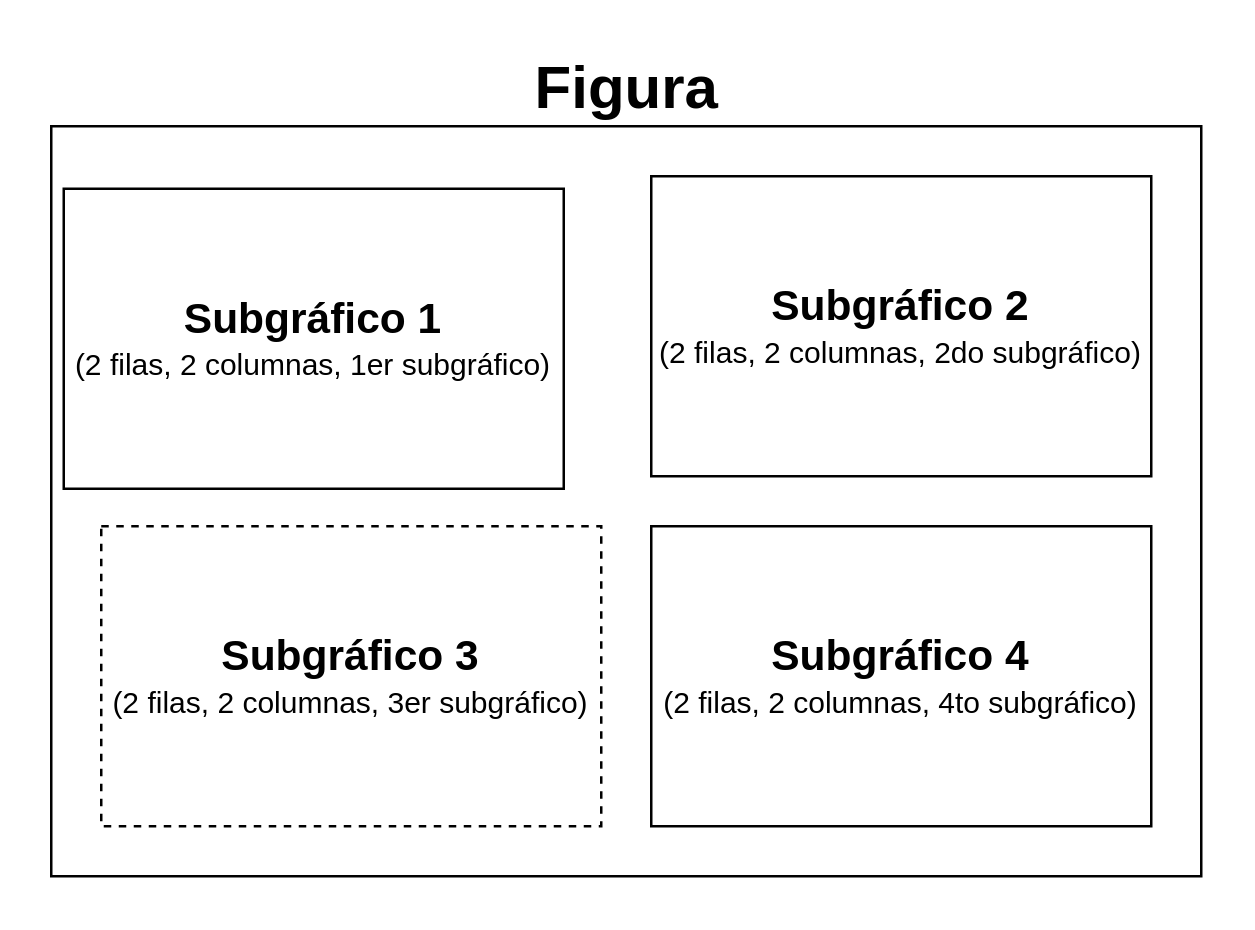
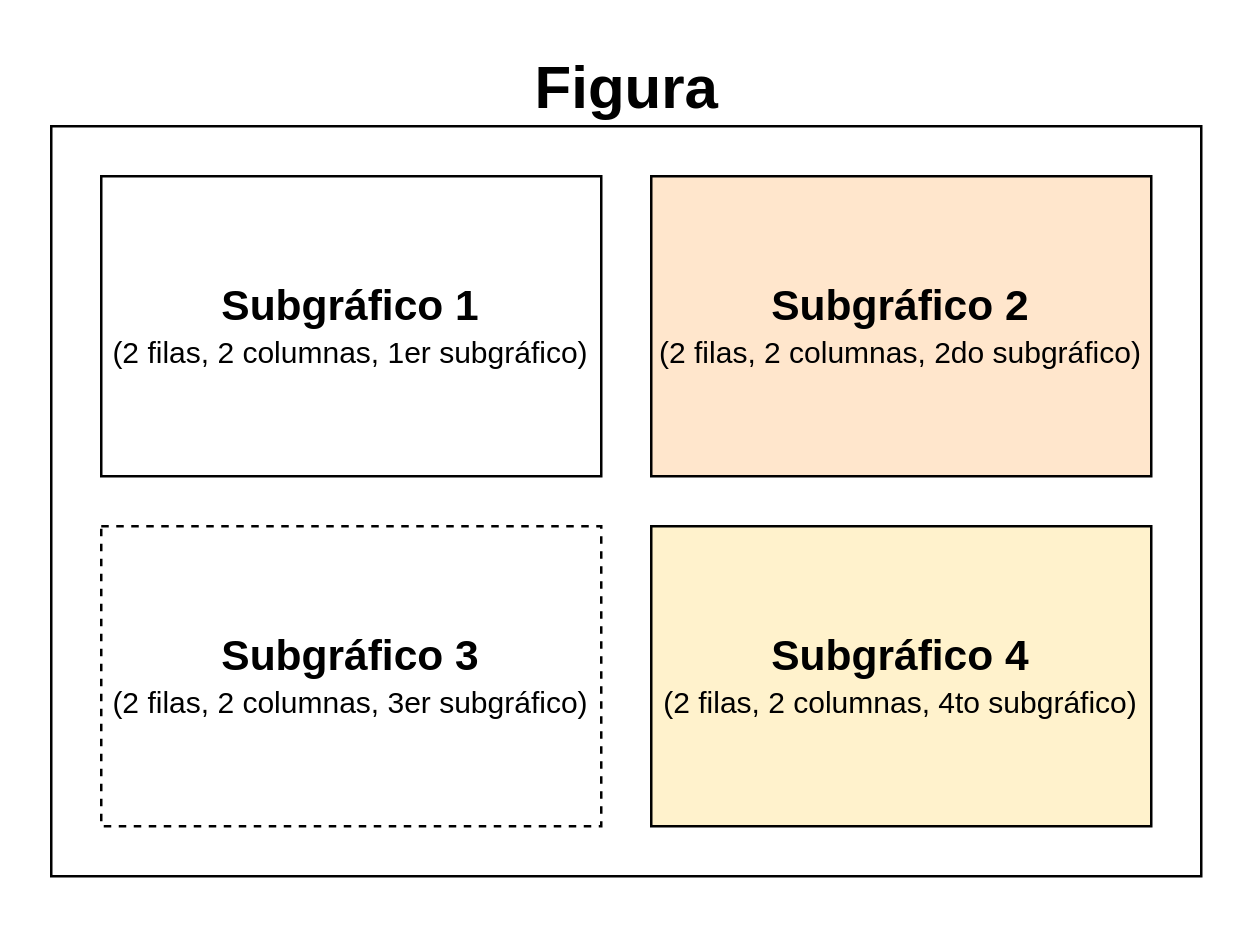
(901, 326) -> (901, 326)
(314, 339) -> (351, 326)
(901, 676) -> (901, 676)
